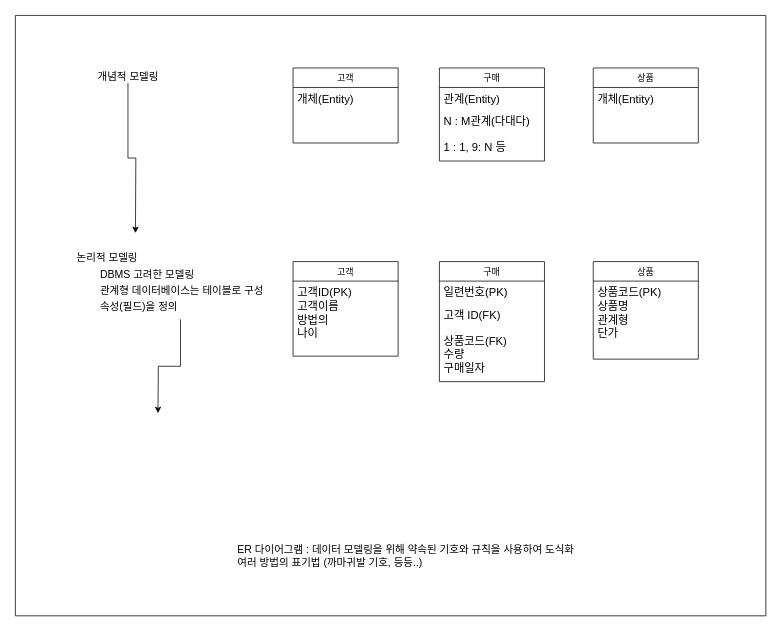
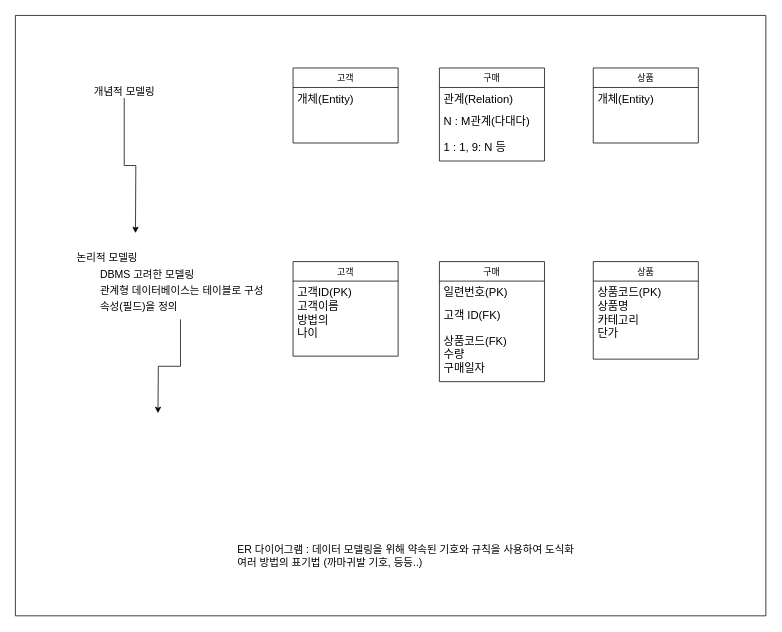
(128, 75) -> (124, 90)
(478, 99) -> (483, 99)
(632, 293) -> (632, 293)
